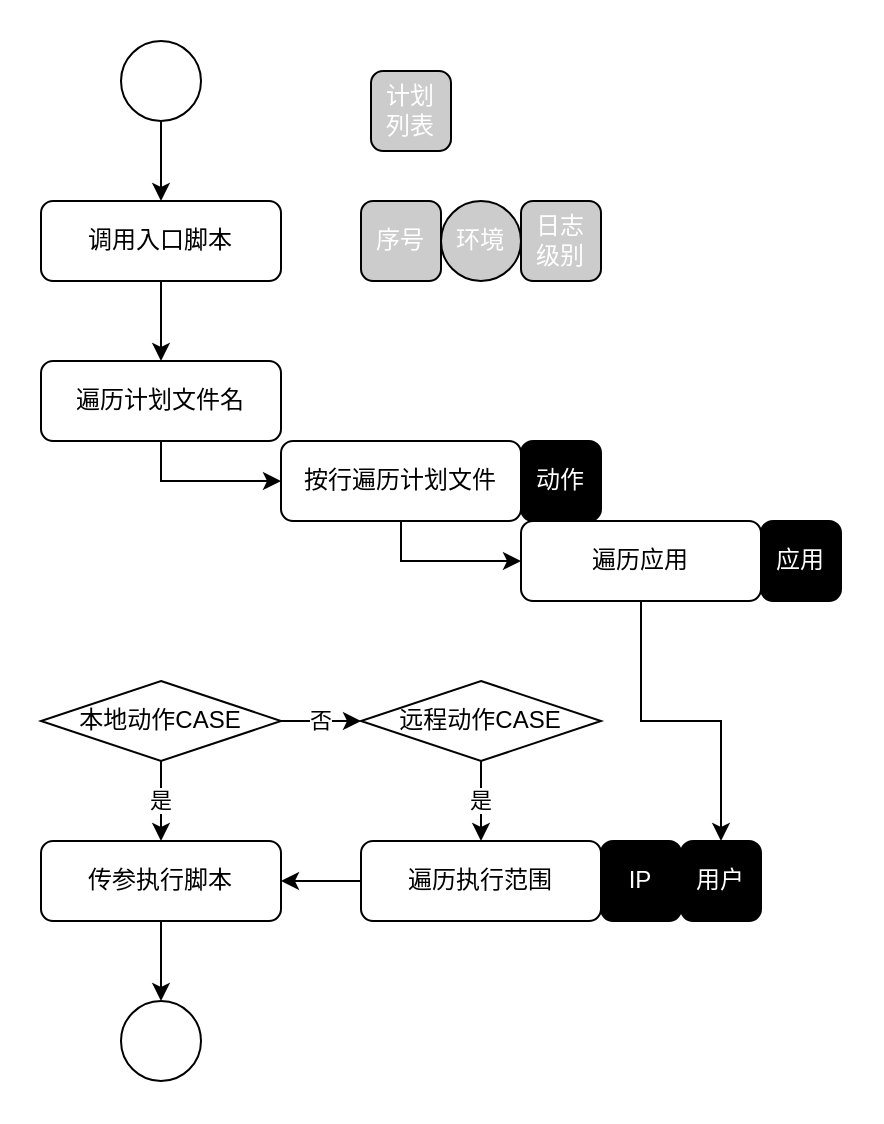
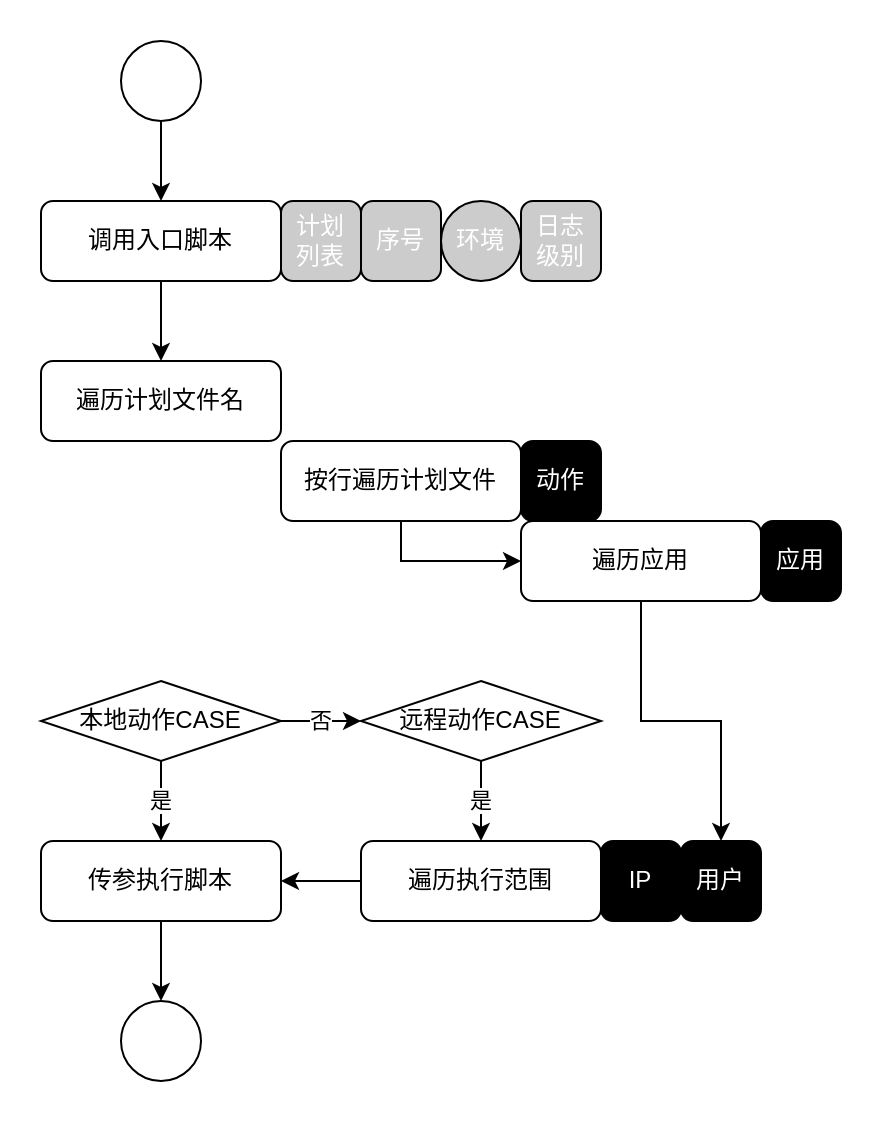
(411, 111) -> (321, 241)
(194, 481) -> none
